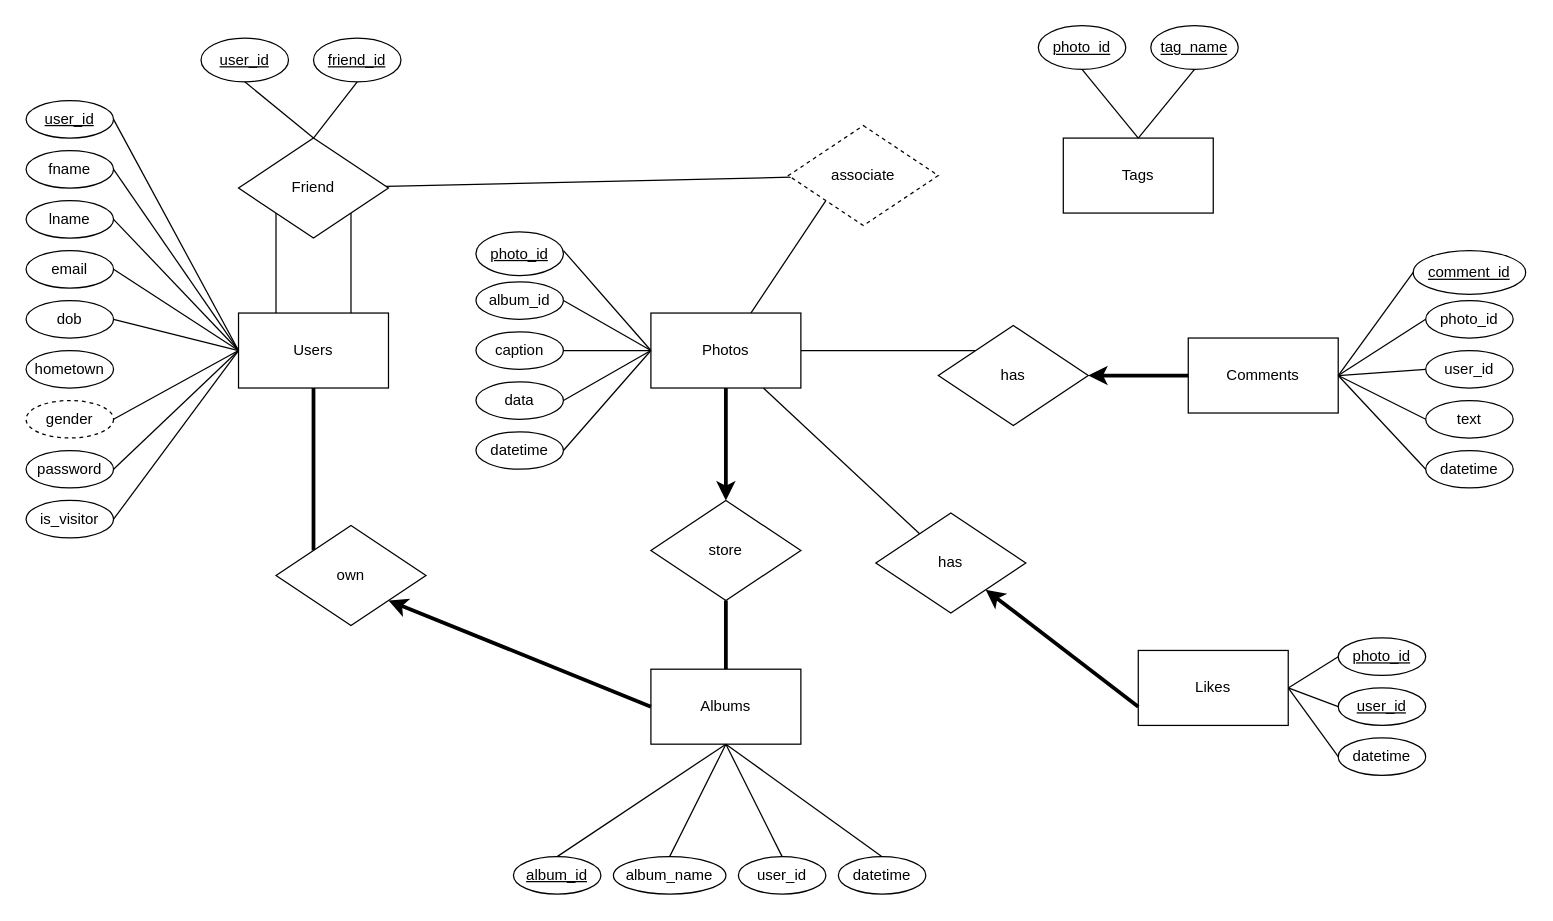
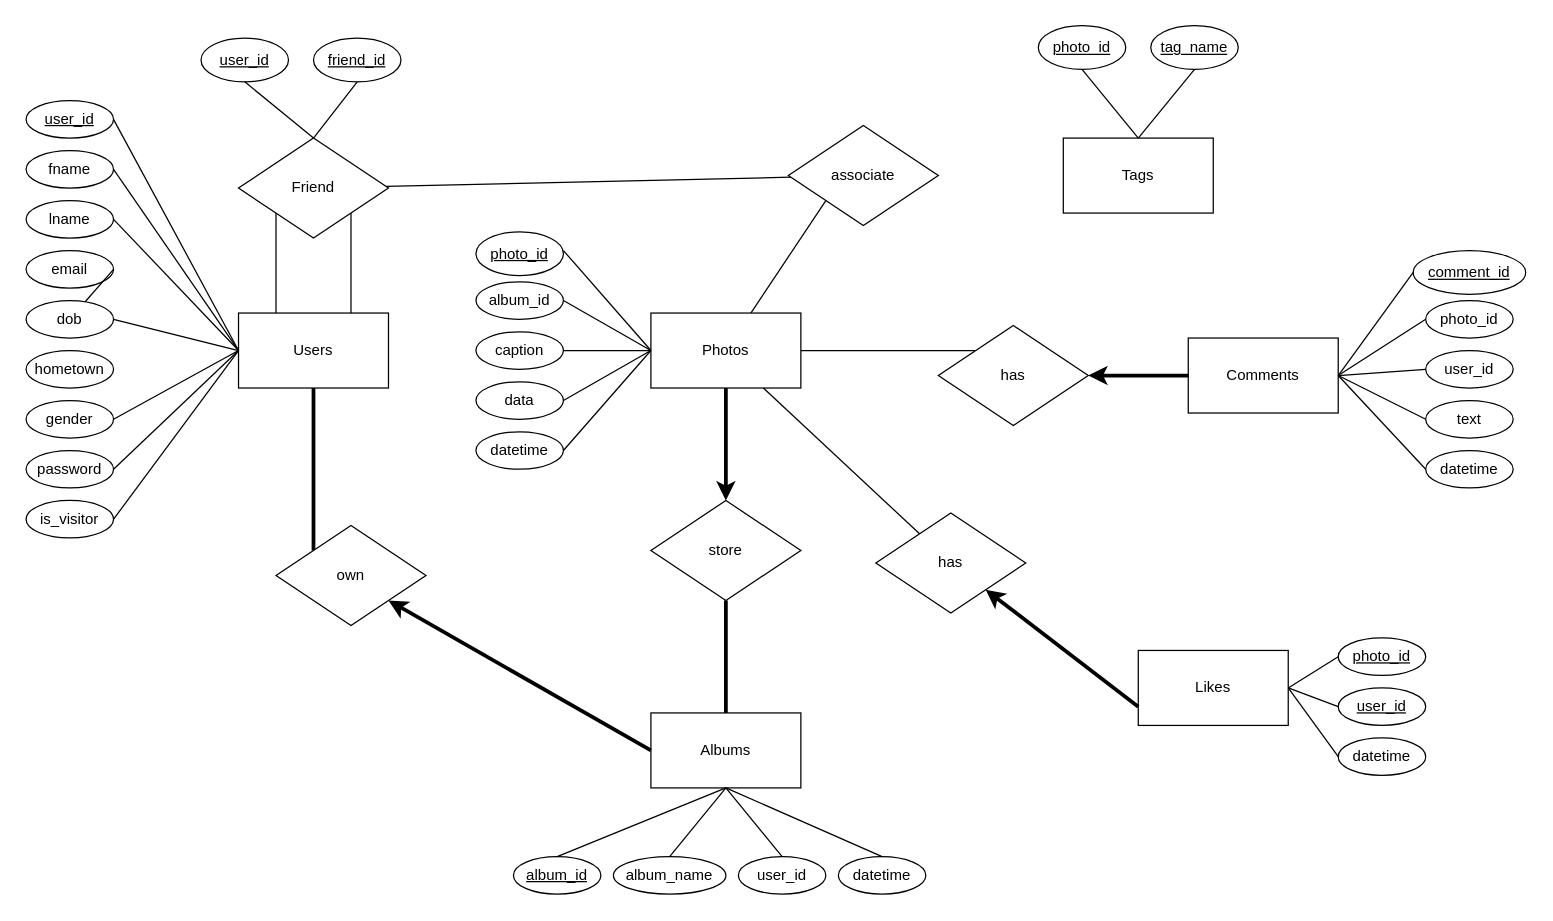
(863, 176) -> (863, 176)
(173, 308) -> (99, 285)
(69, 419) -> (69, 419)
(726, 707) -> (726, 751)
